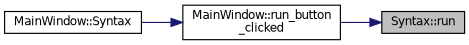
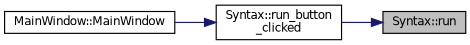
(73, 22) -> (90, 22)
(262, 22) -> (279, 22)
